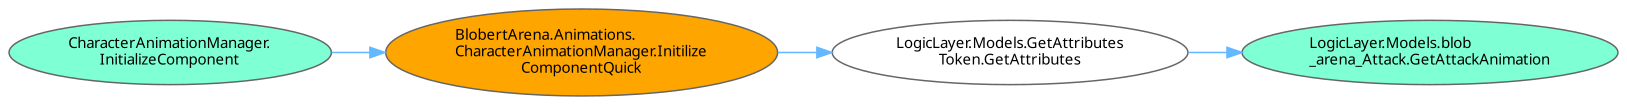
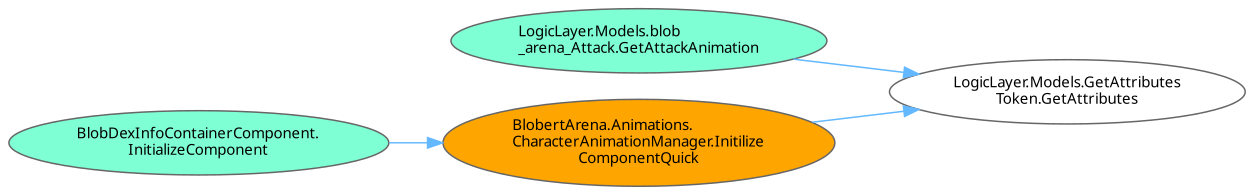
(170, 52) -> (199, 143)
(1208, 52) -> (848, 66)
